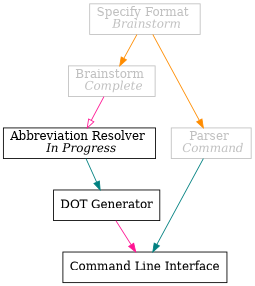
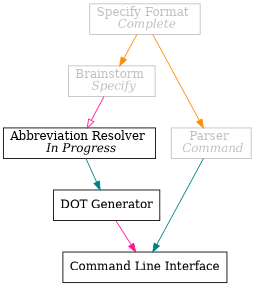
(147, 24) -> (147, 24)
(114, 86) -> (114, 86)
